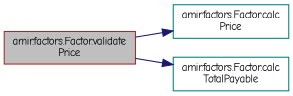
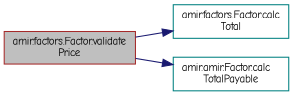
(231, 22) -> (231, 22)
(231, 74) -> (231, 74)
